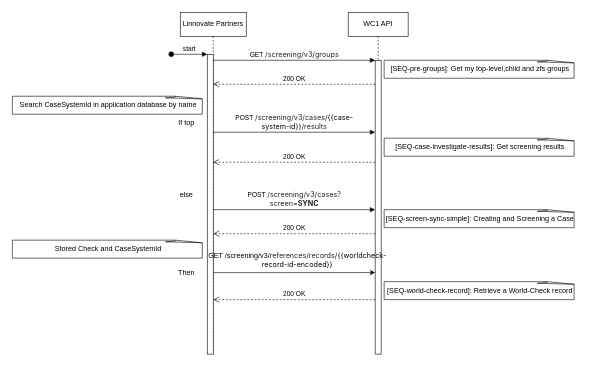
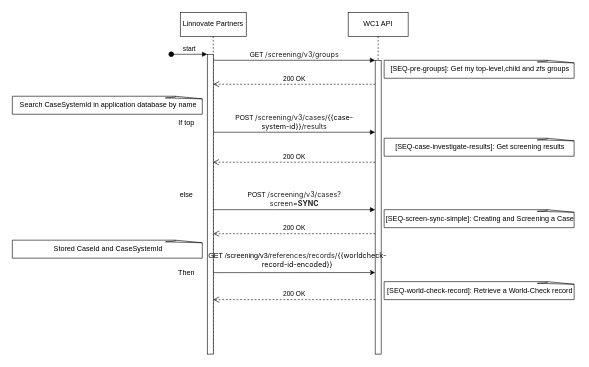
(108, 249) -> (108, 249)
